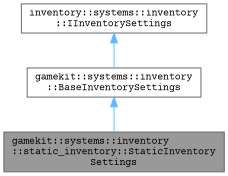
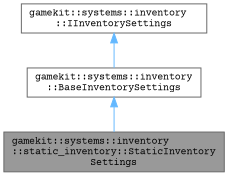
(114, 18) -> (114, 18)
